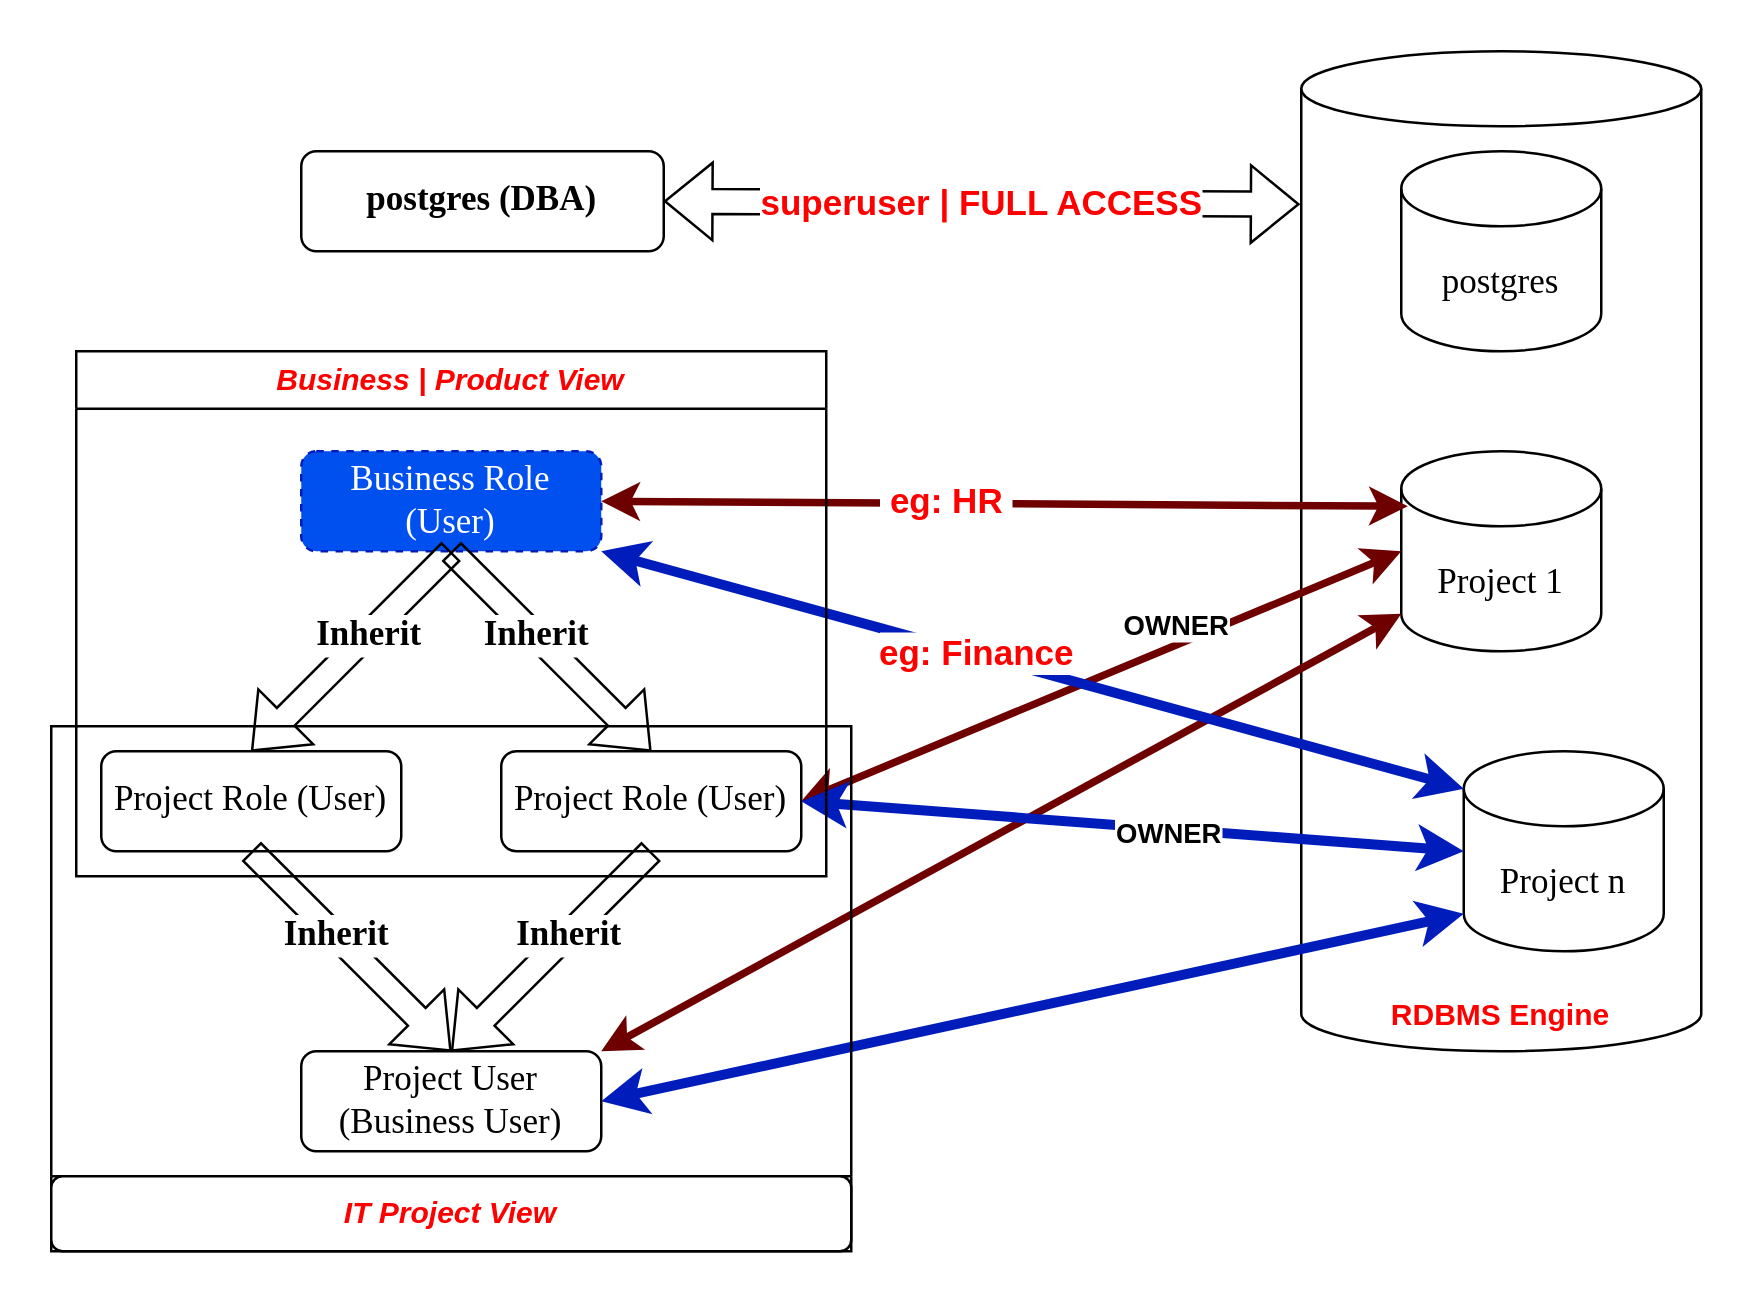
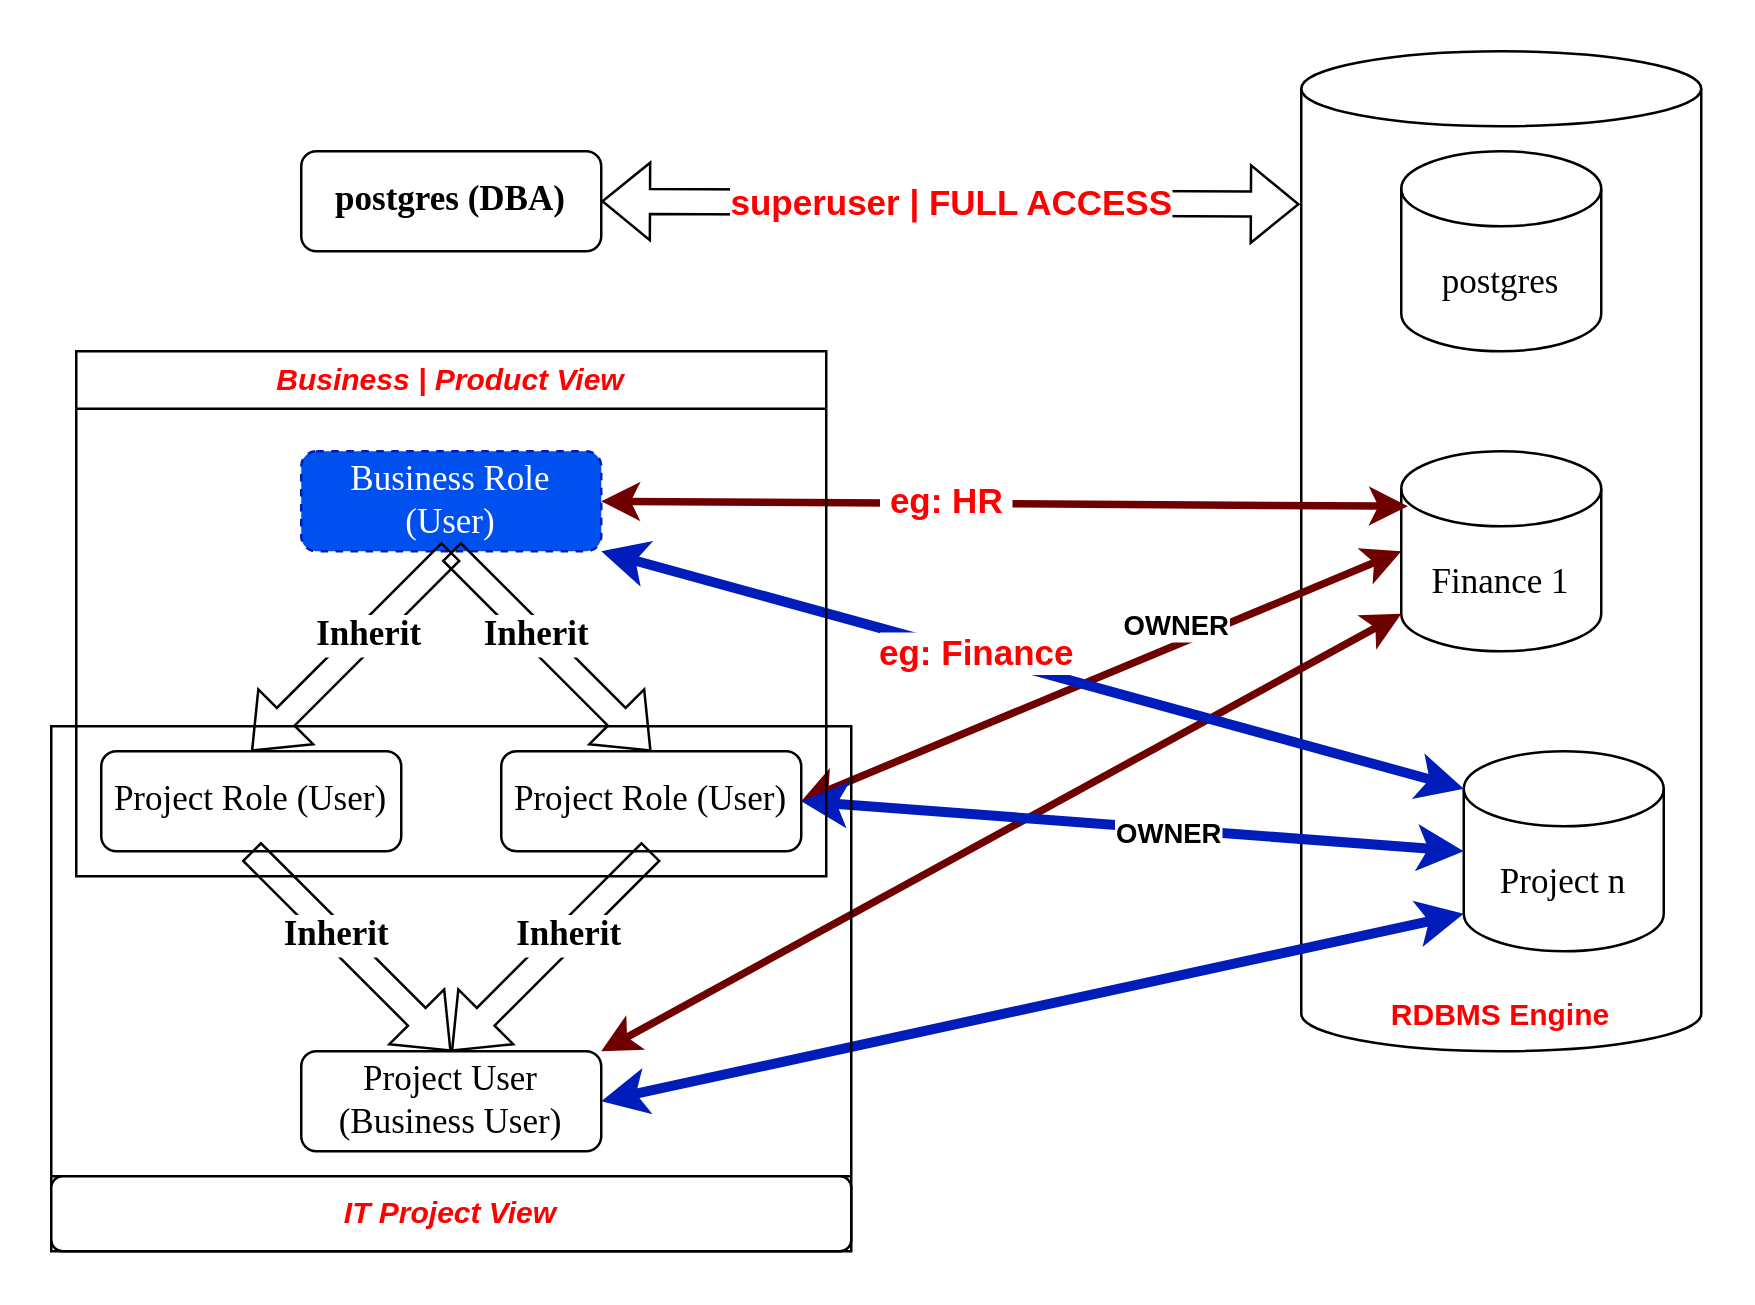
(483, 201) -> (451, 201)
(1501, 584) -> (1501, 584)
